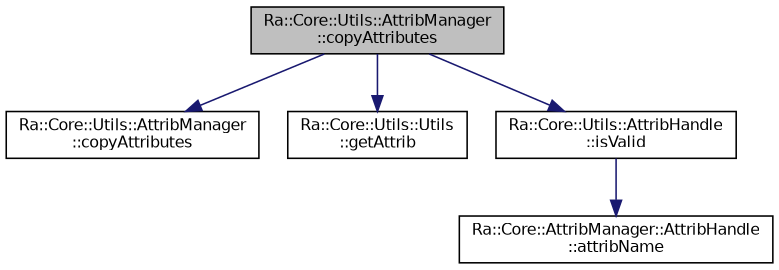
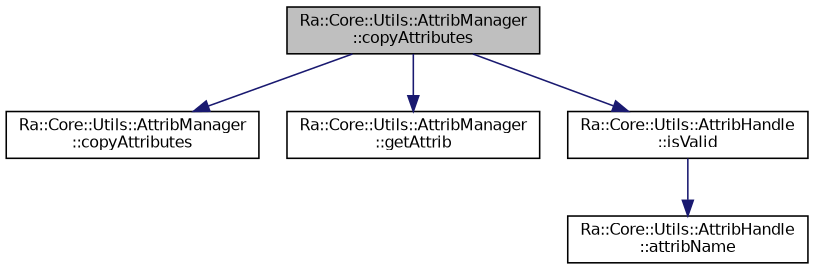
(377, 135) -> (413, 135)
(616, 239) -> (688, 239)
